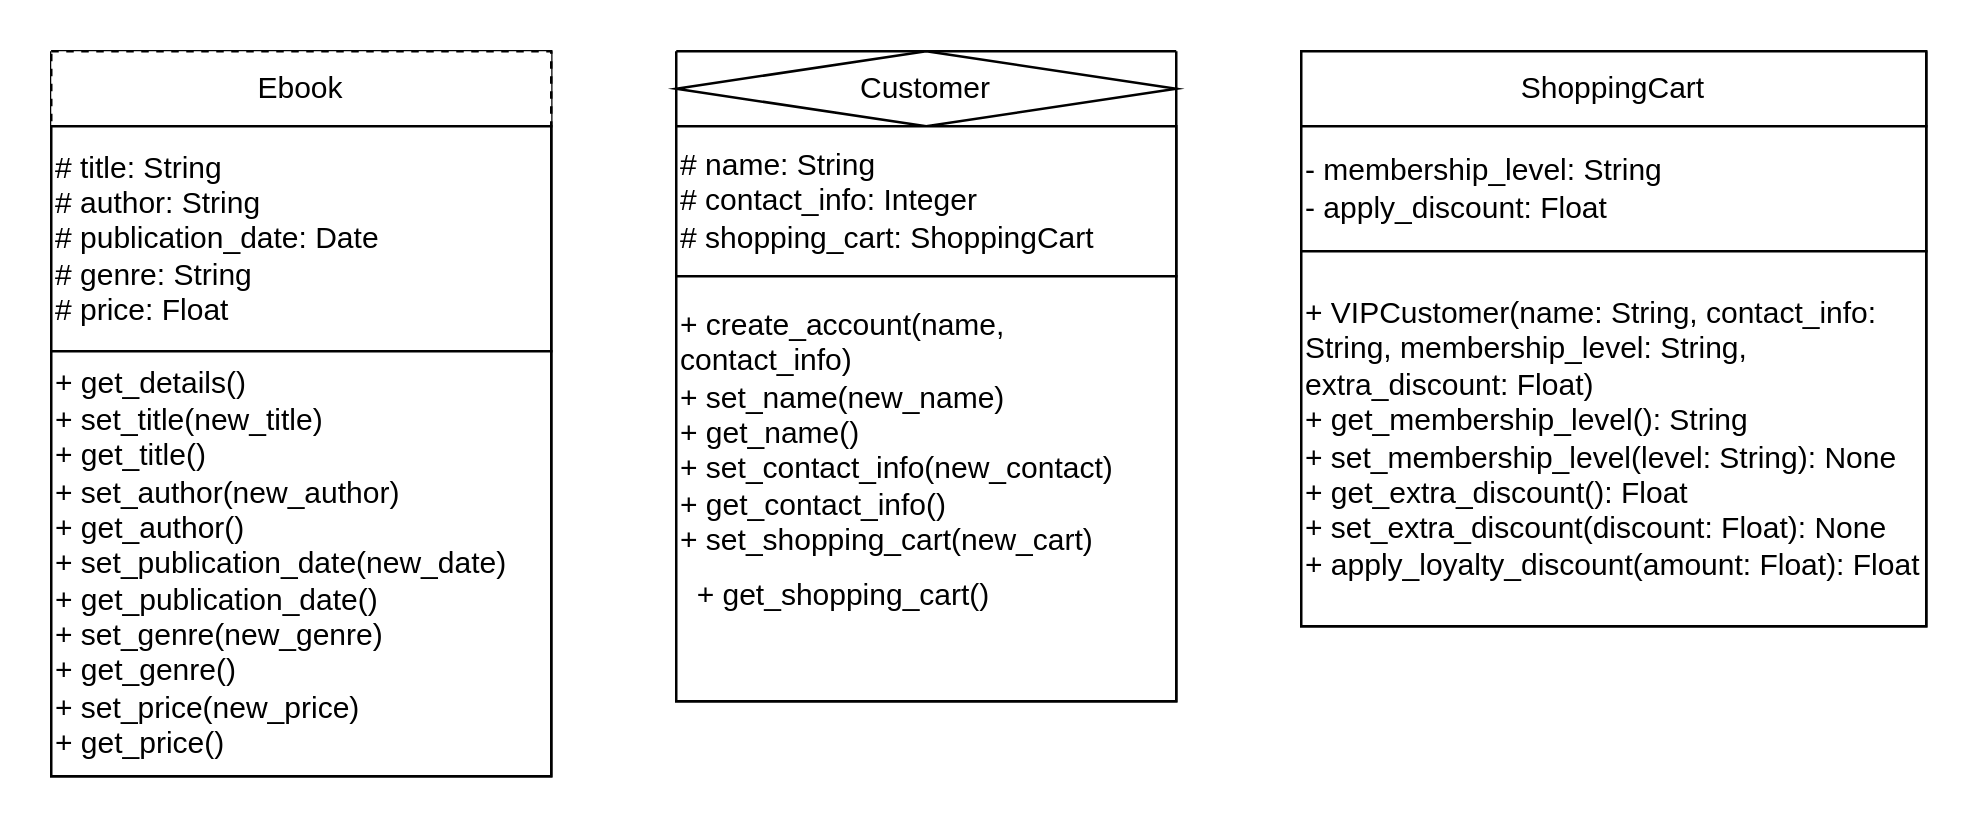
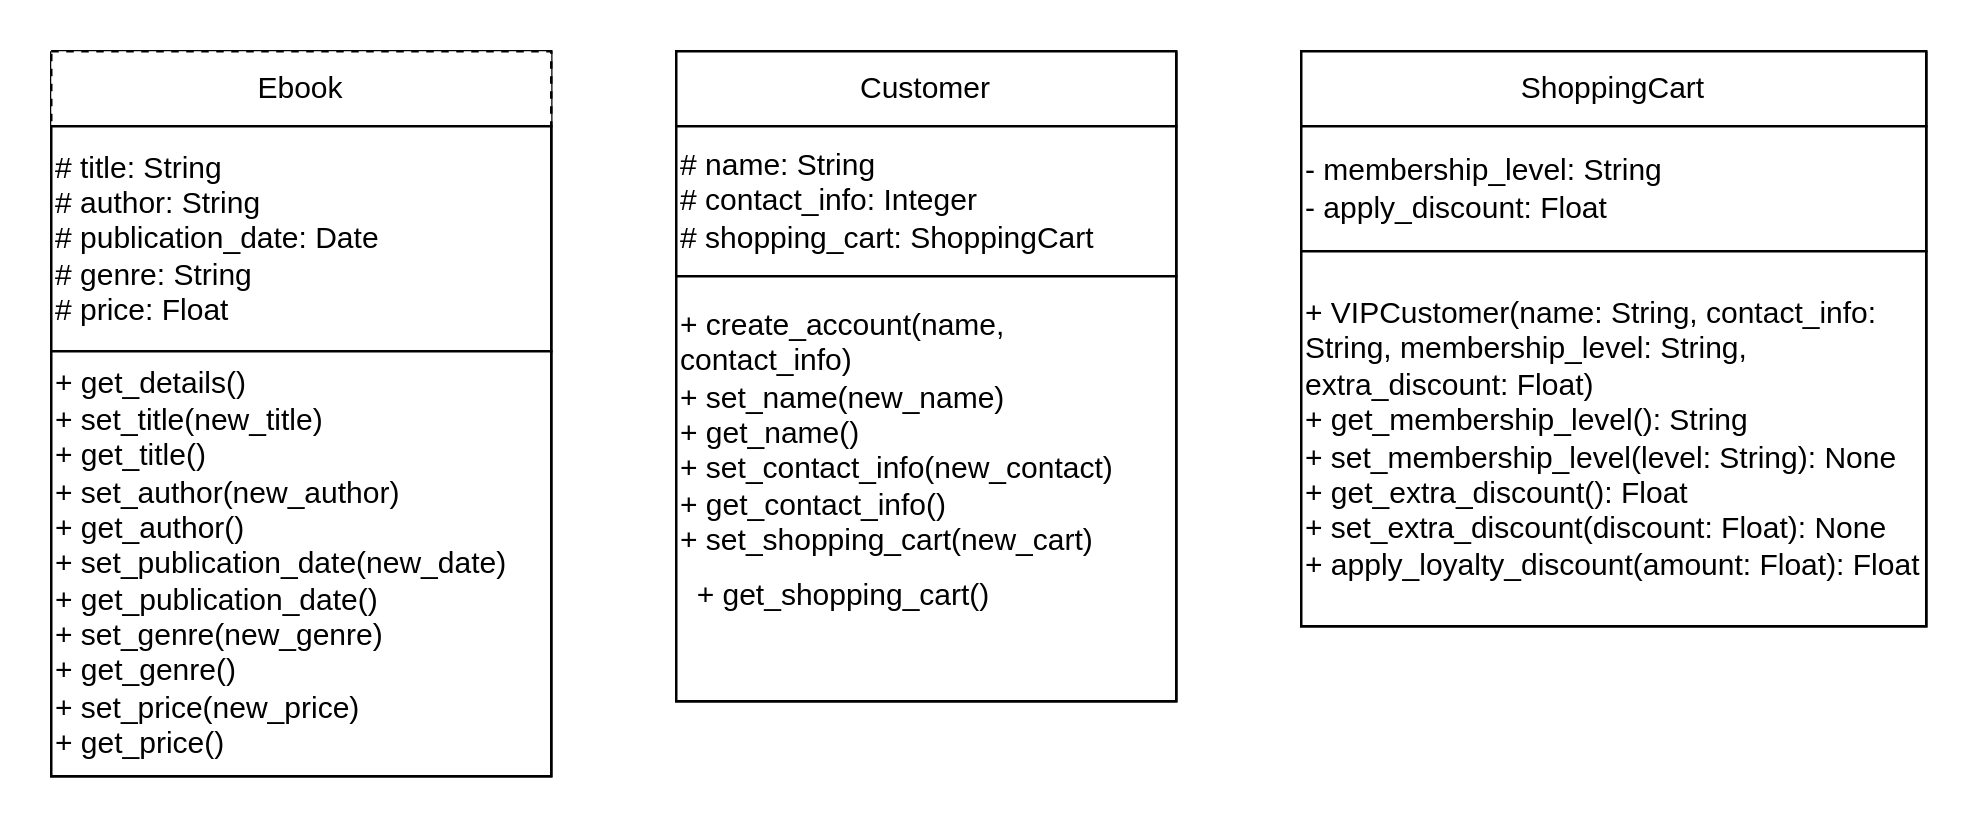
(926, 89) -> (926, 89)
